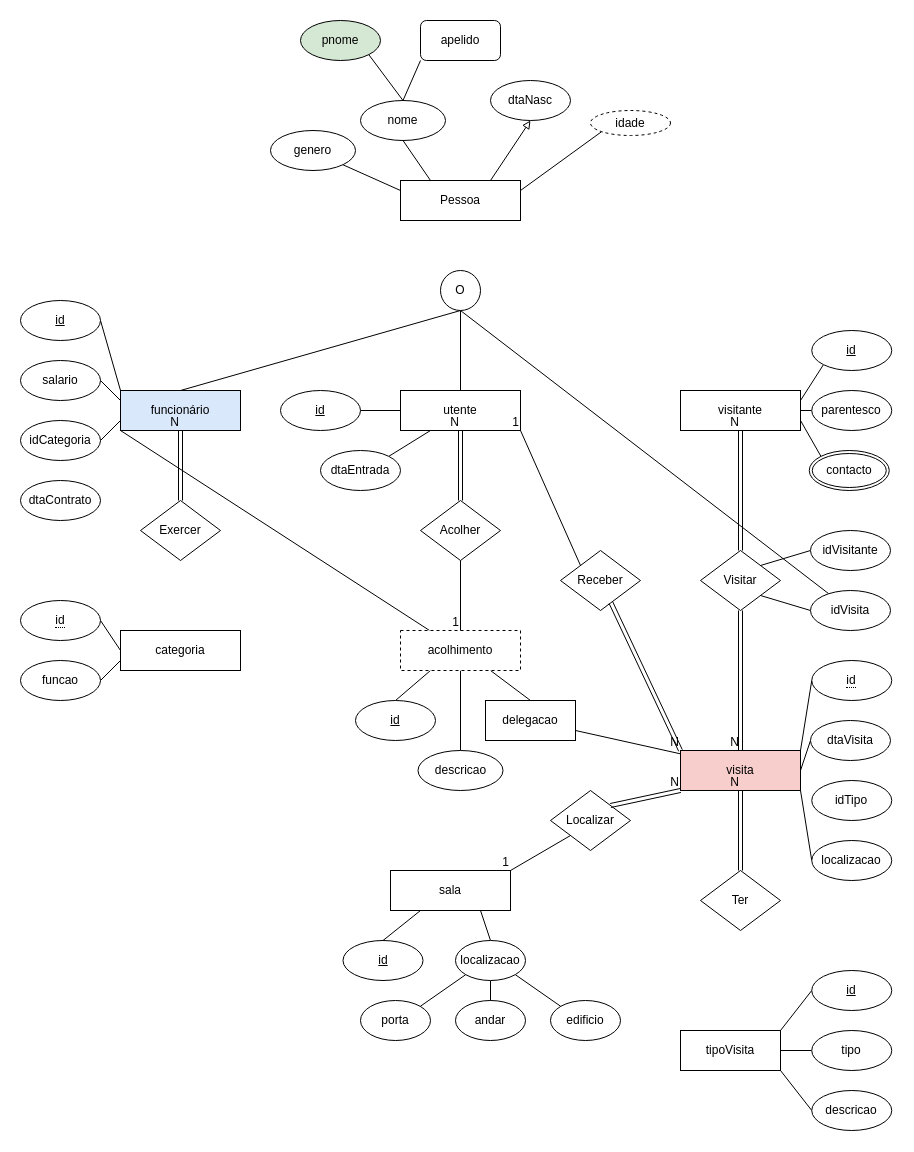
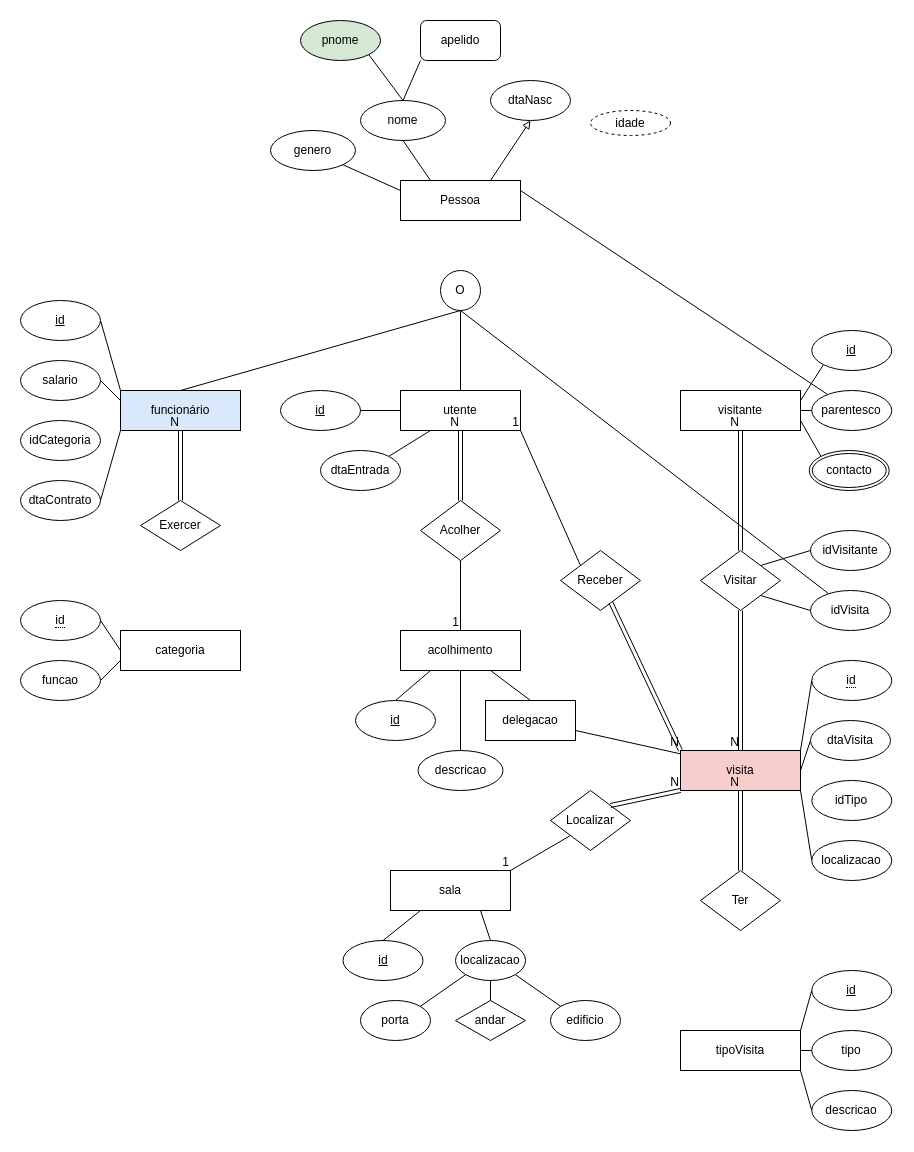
(561, 161) -> (674, 293)
(111, 431) -> none
(181, 531) -> (181, 526)
(275, 531) -> (111, 466)
(461, 651) -> (461, 651)
(491, 1021) -> (491, 1021)
(731, 1051) -> (741, 1051)
